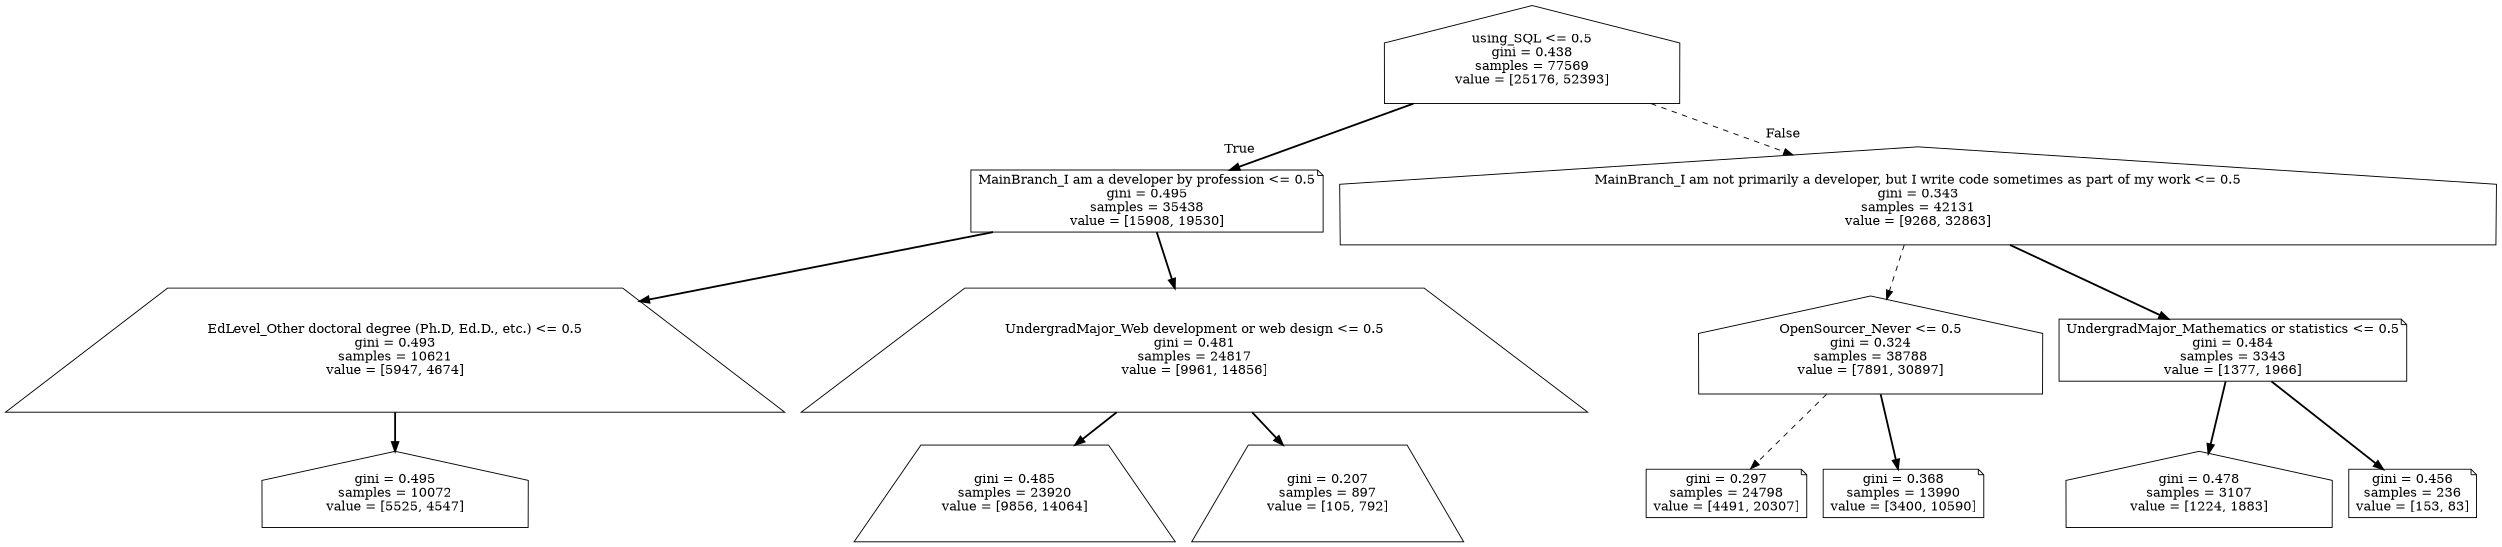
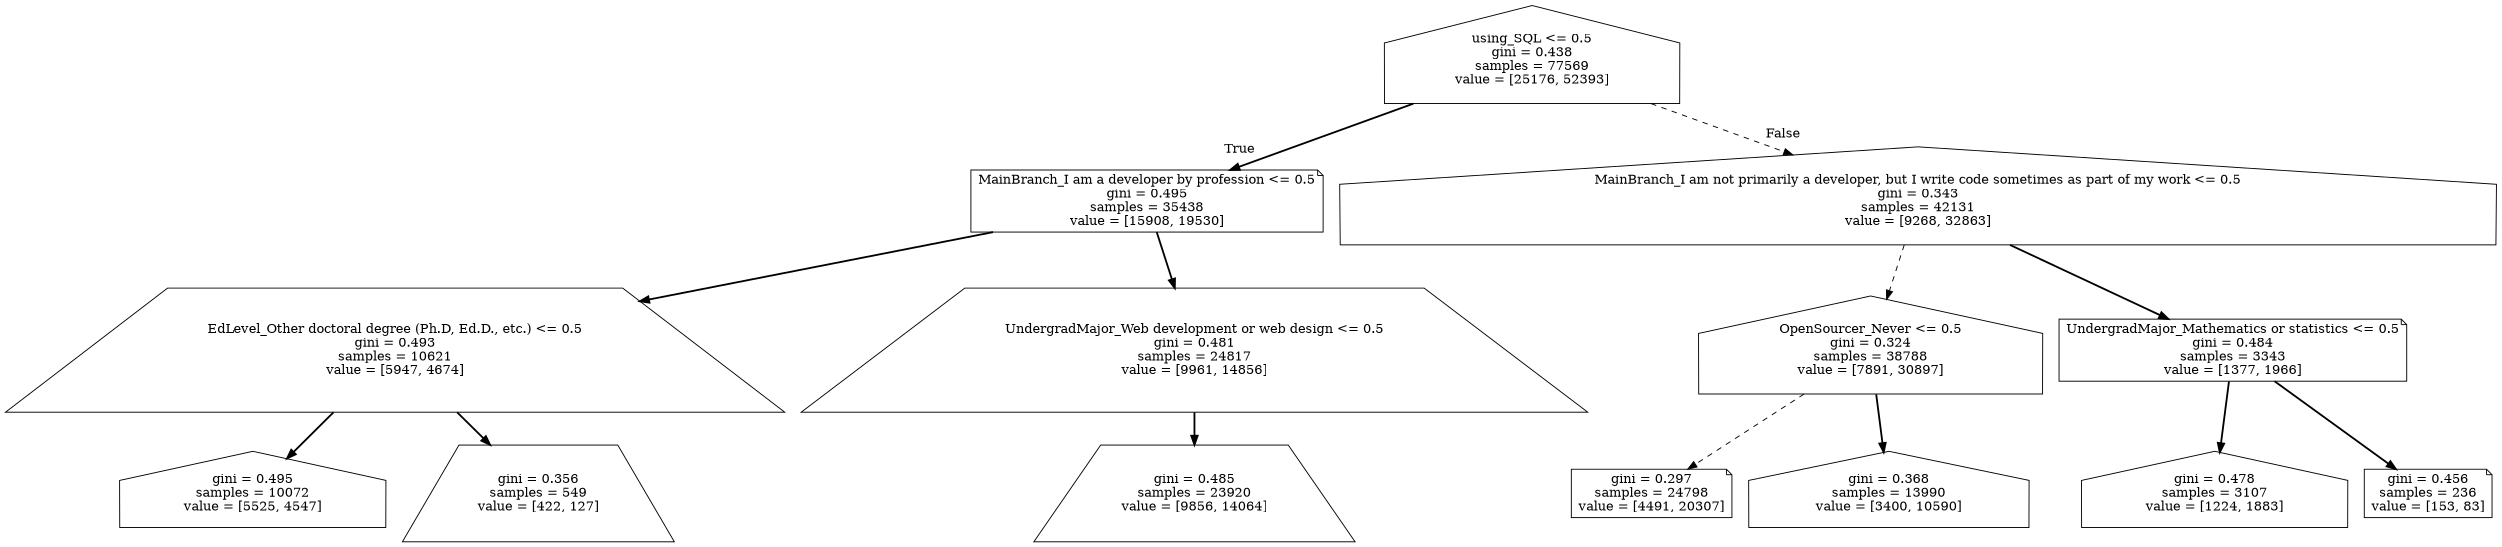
none -> (538, 493)
(1328, 493) -> none
(1903, 493) -> (1889, 493)
